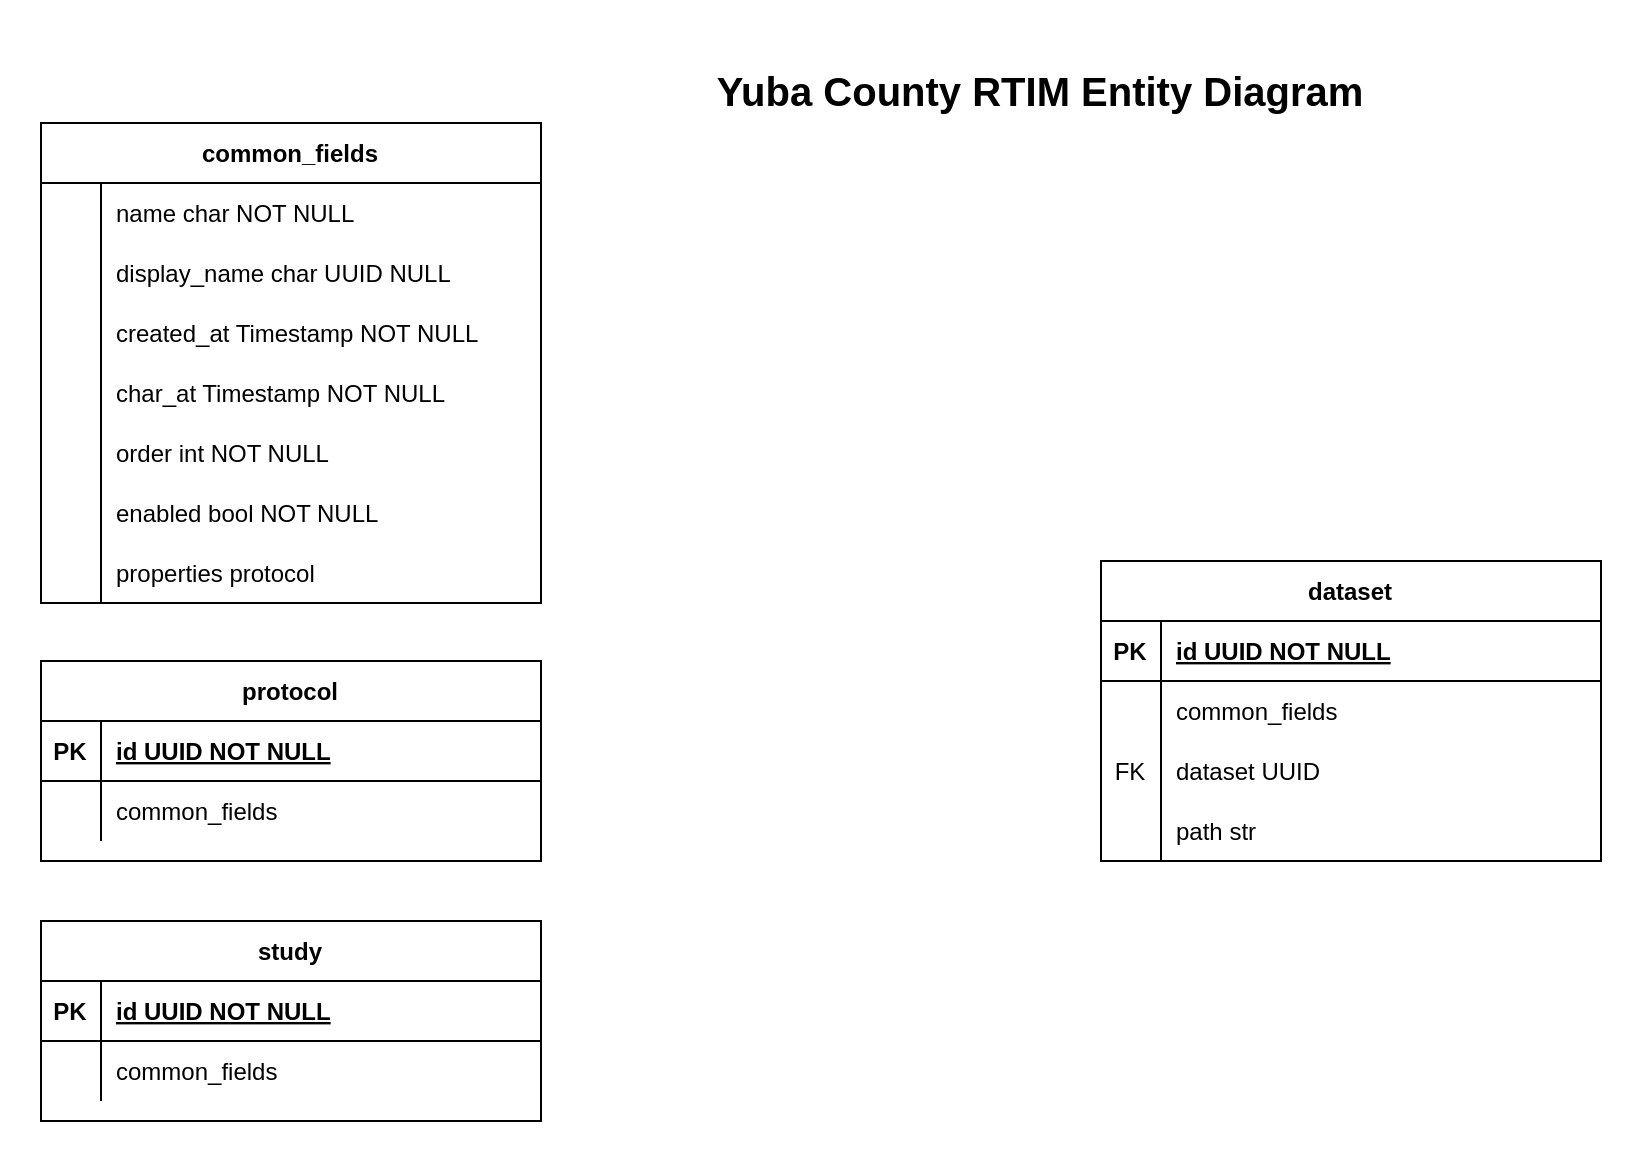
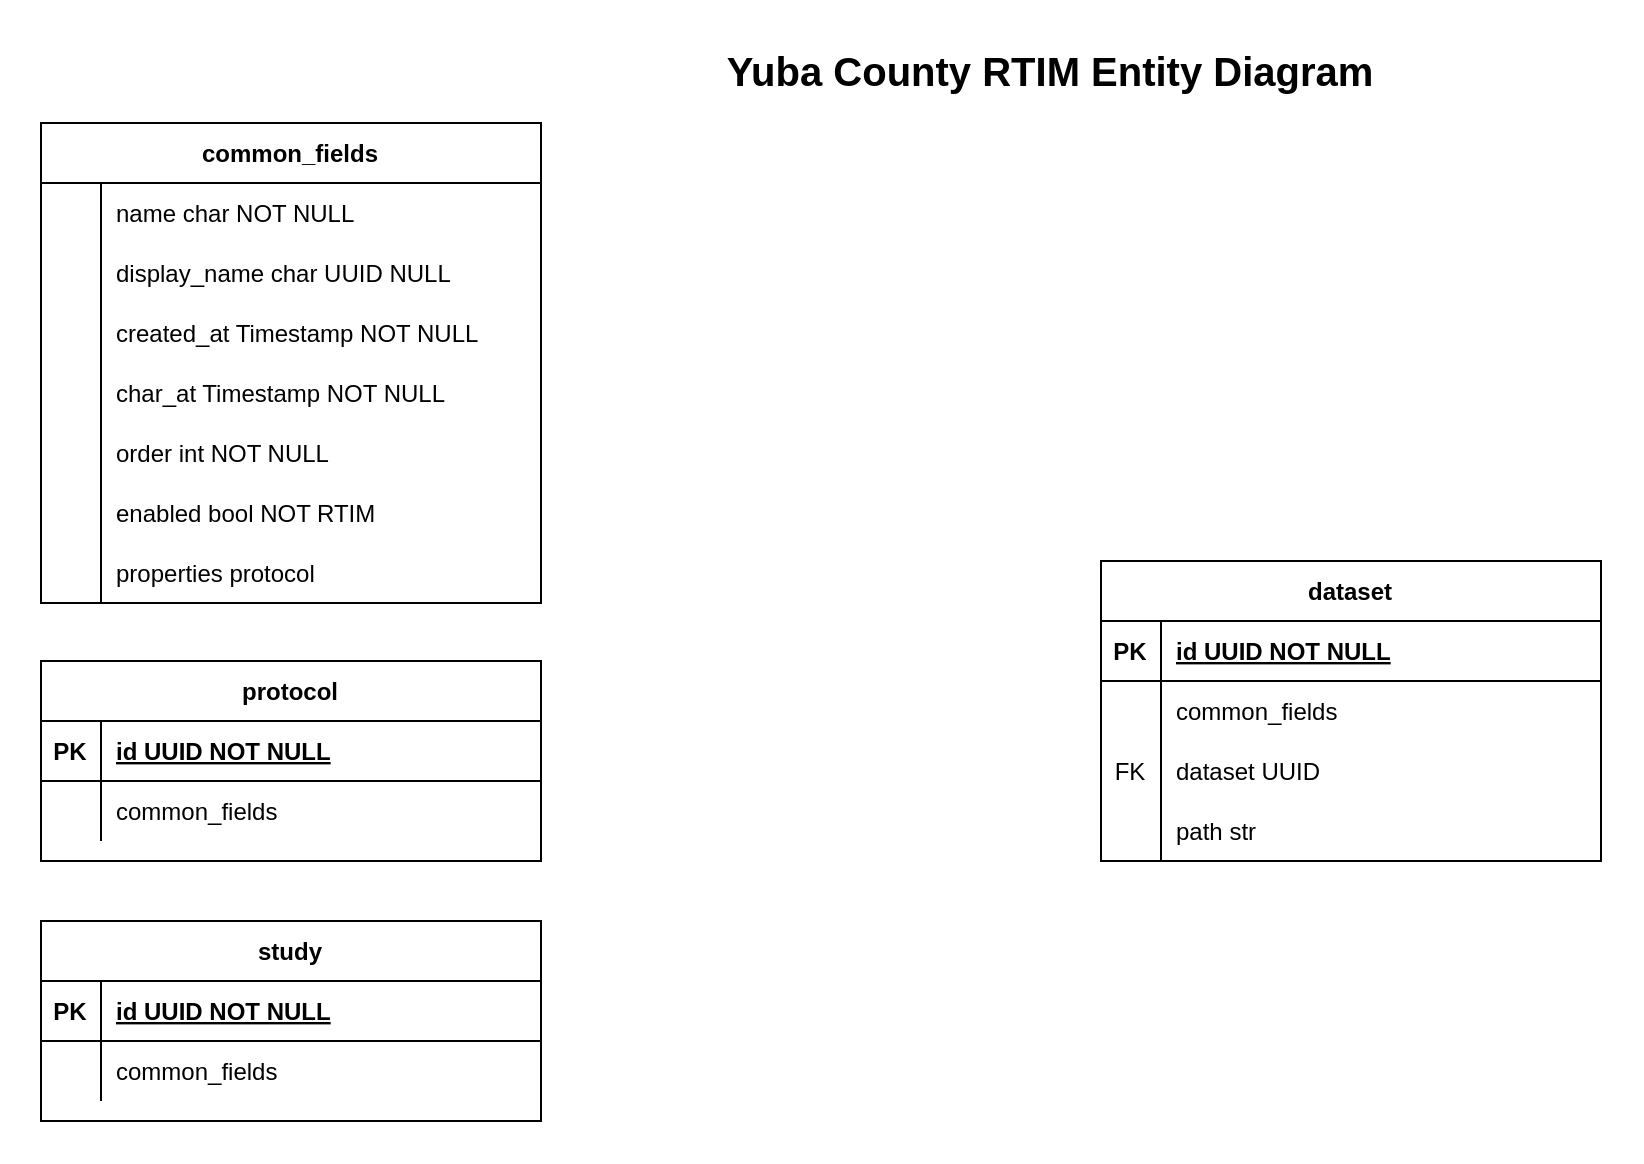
(1041, 91) -> (1051, 71)
(242, 514) -> (242, 514)
